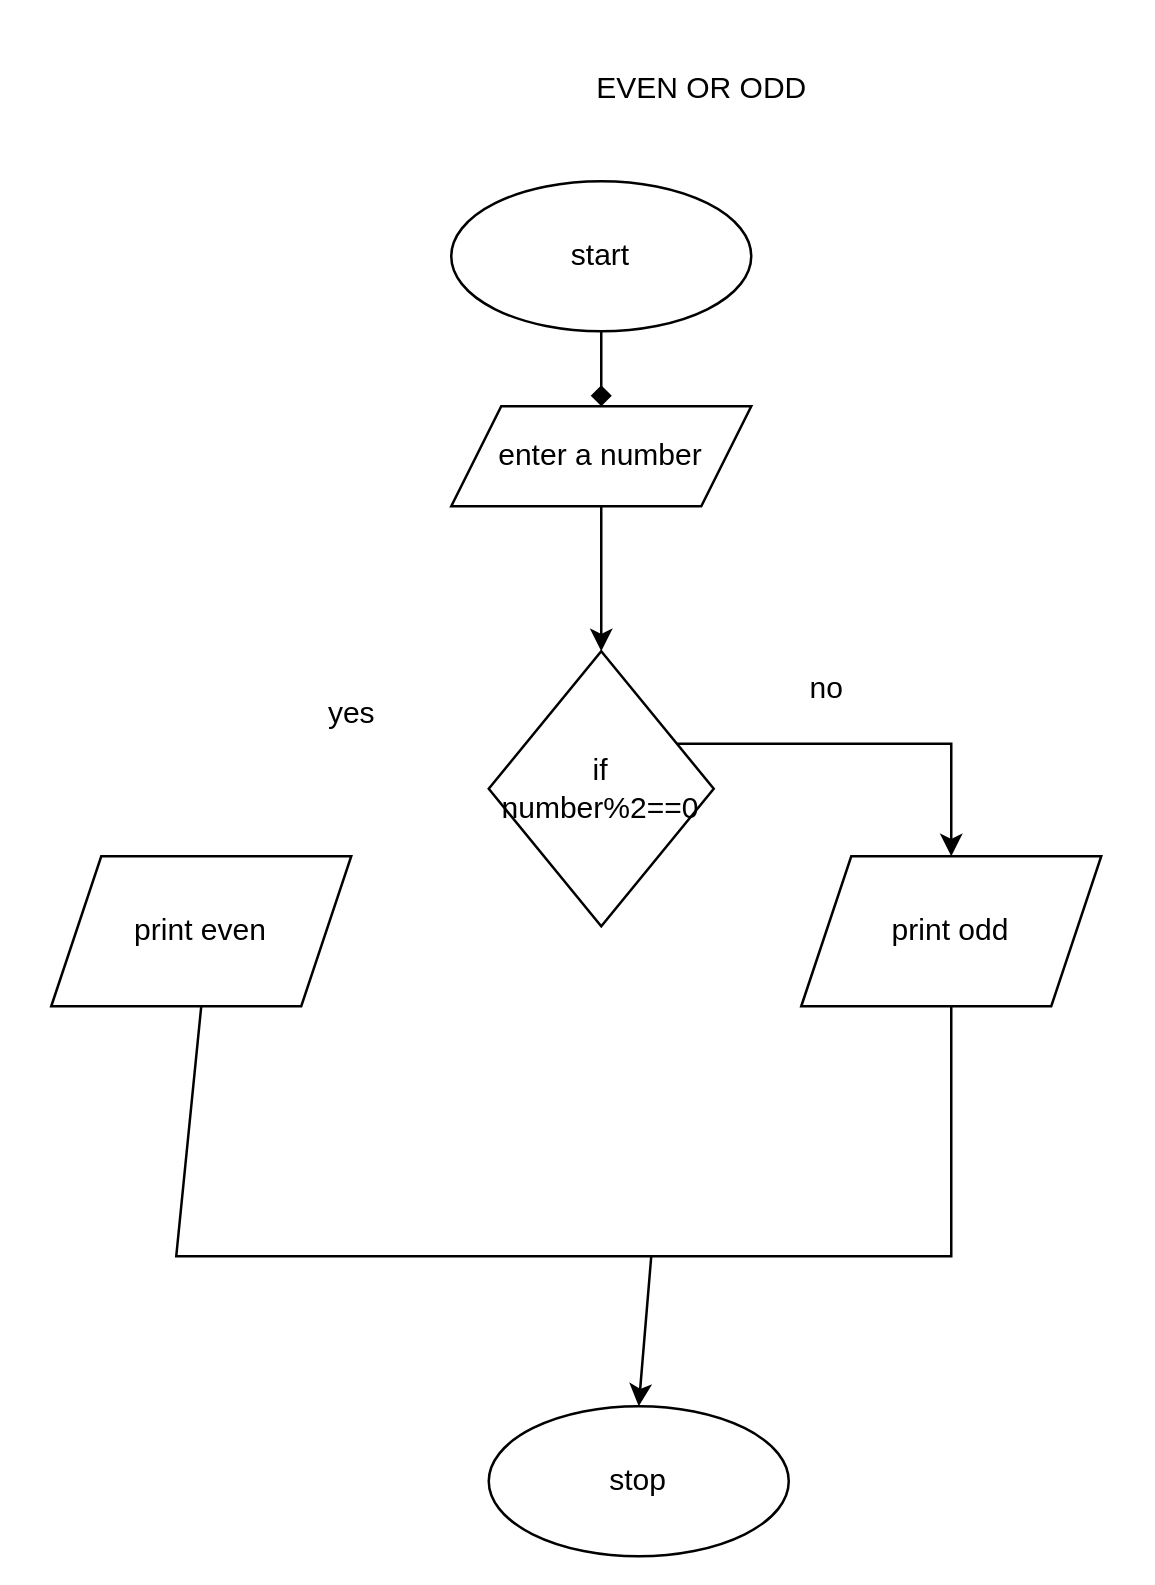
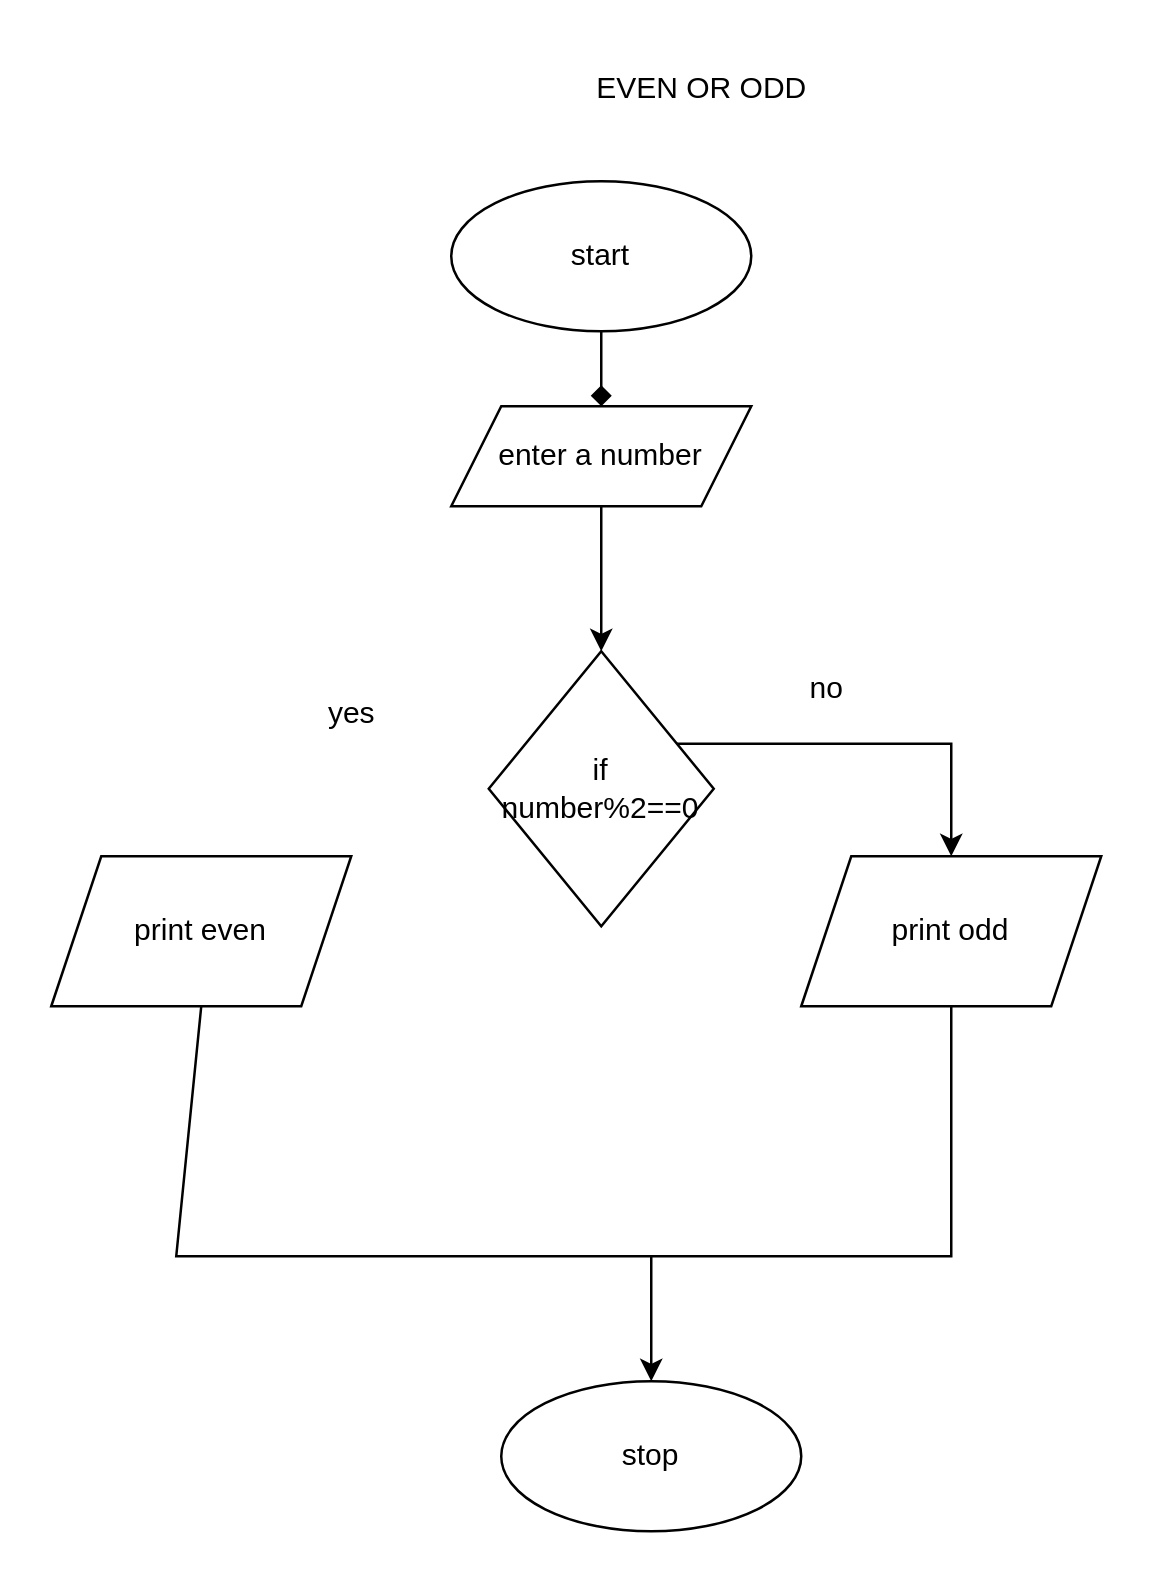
(639, 1481) -> (651, 1456)
